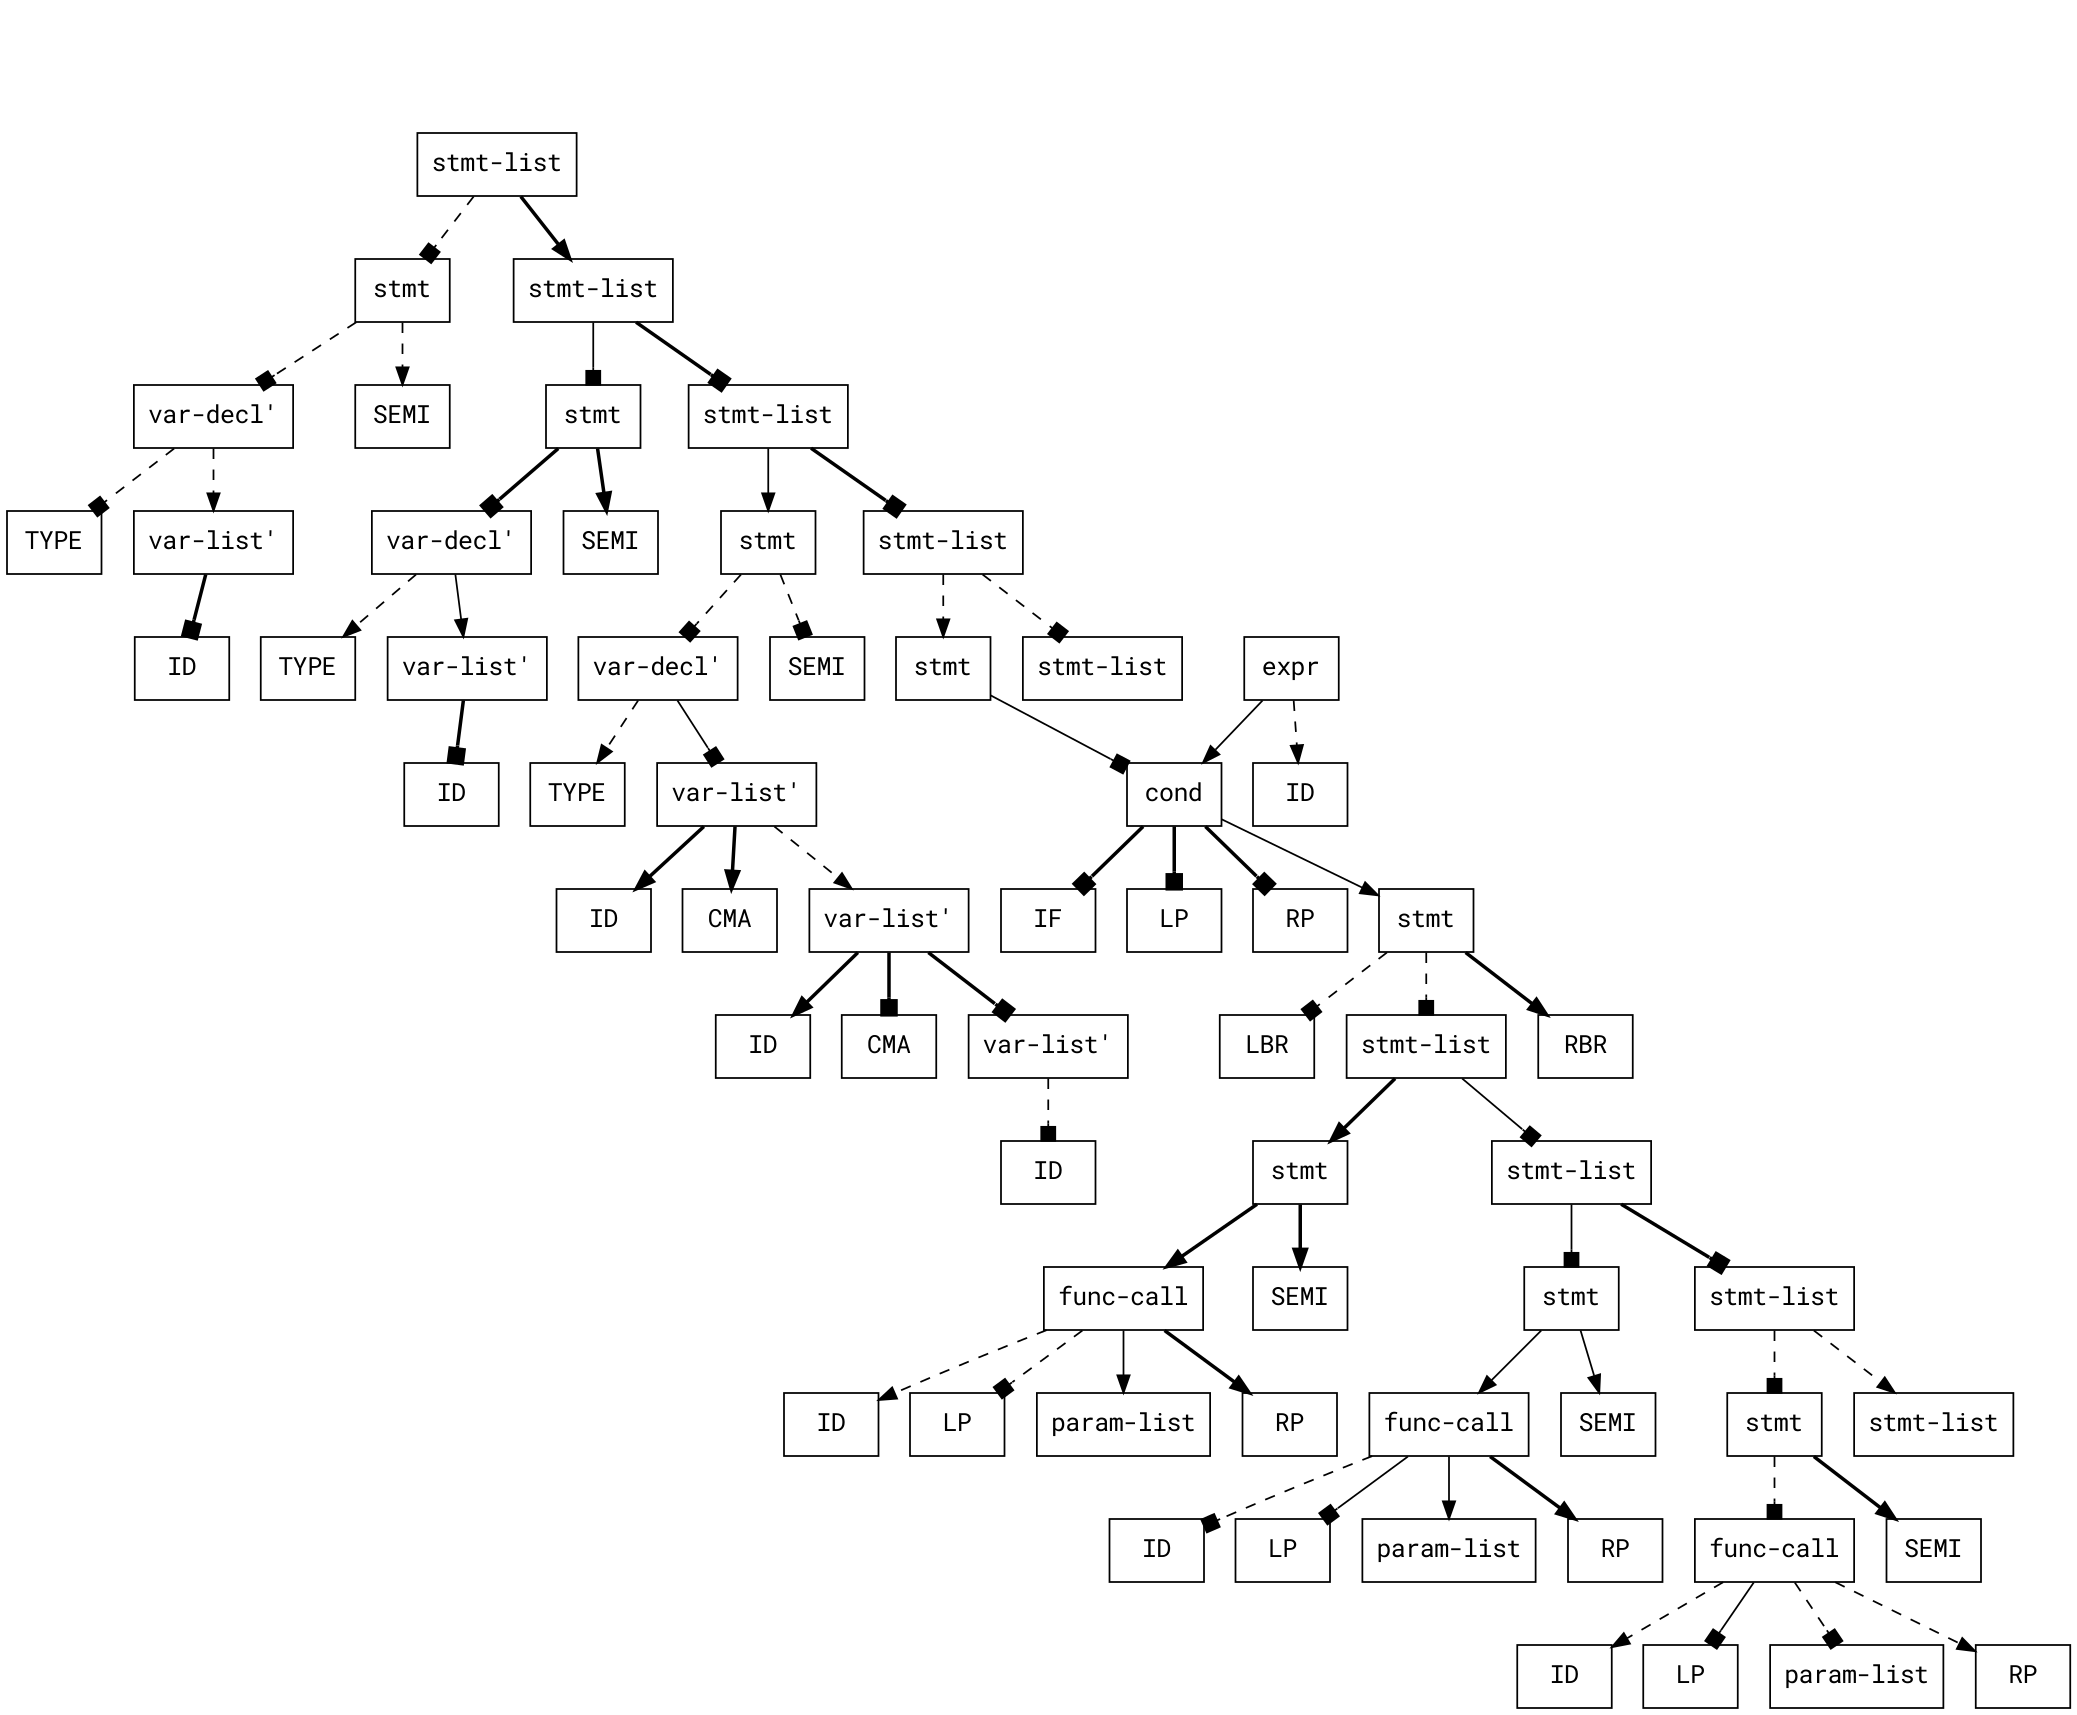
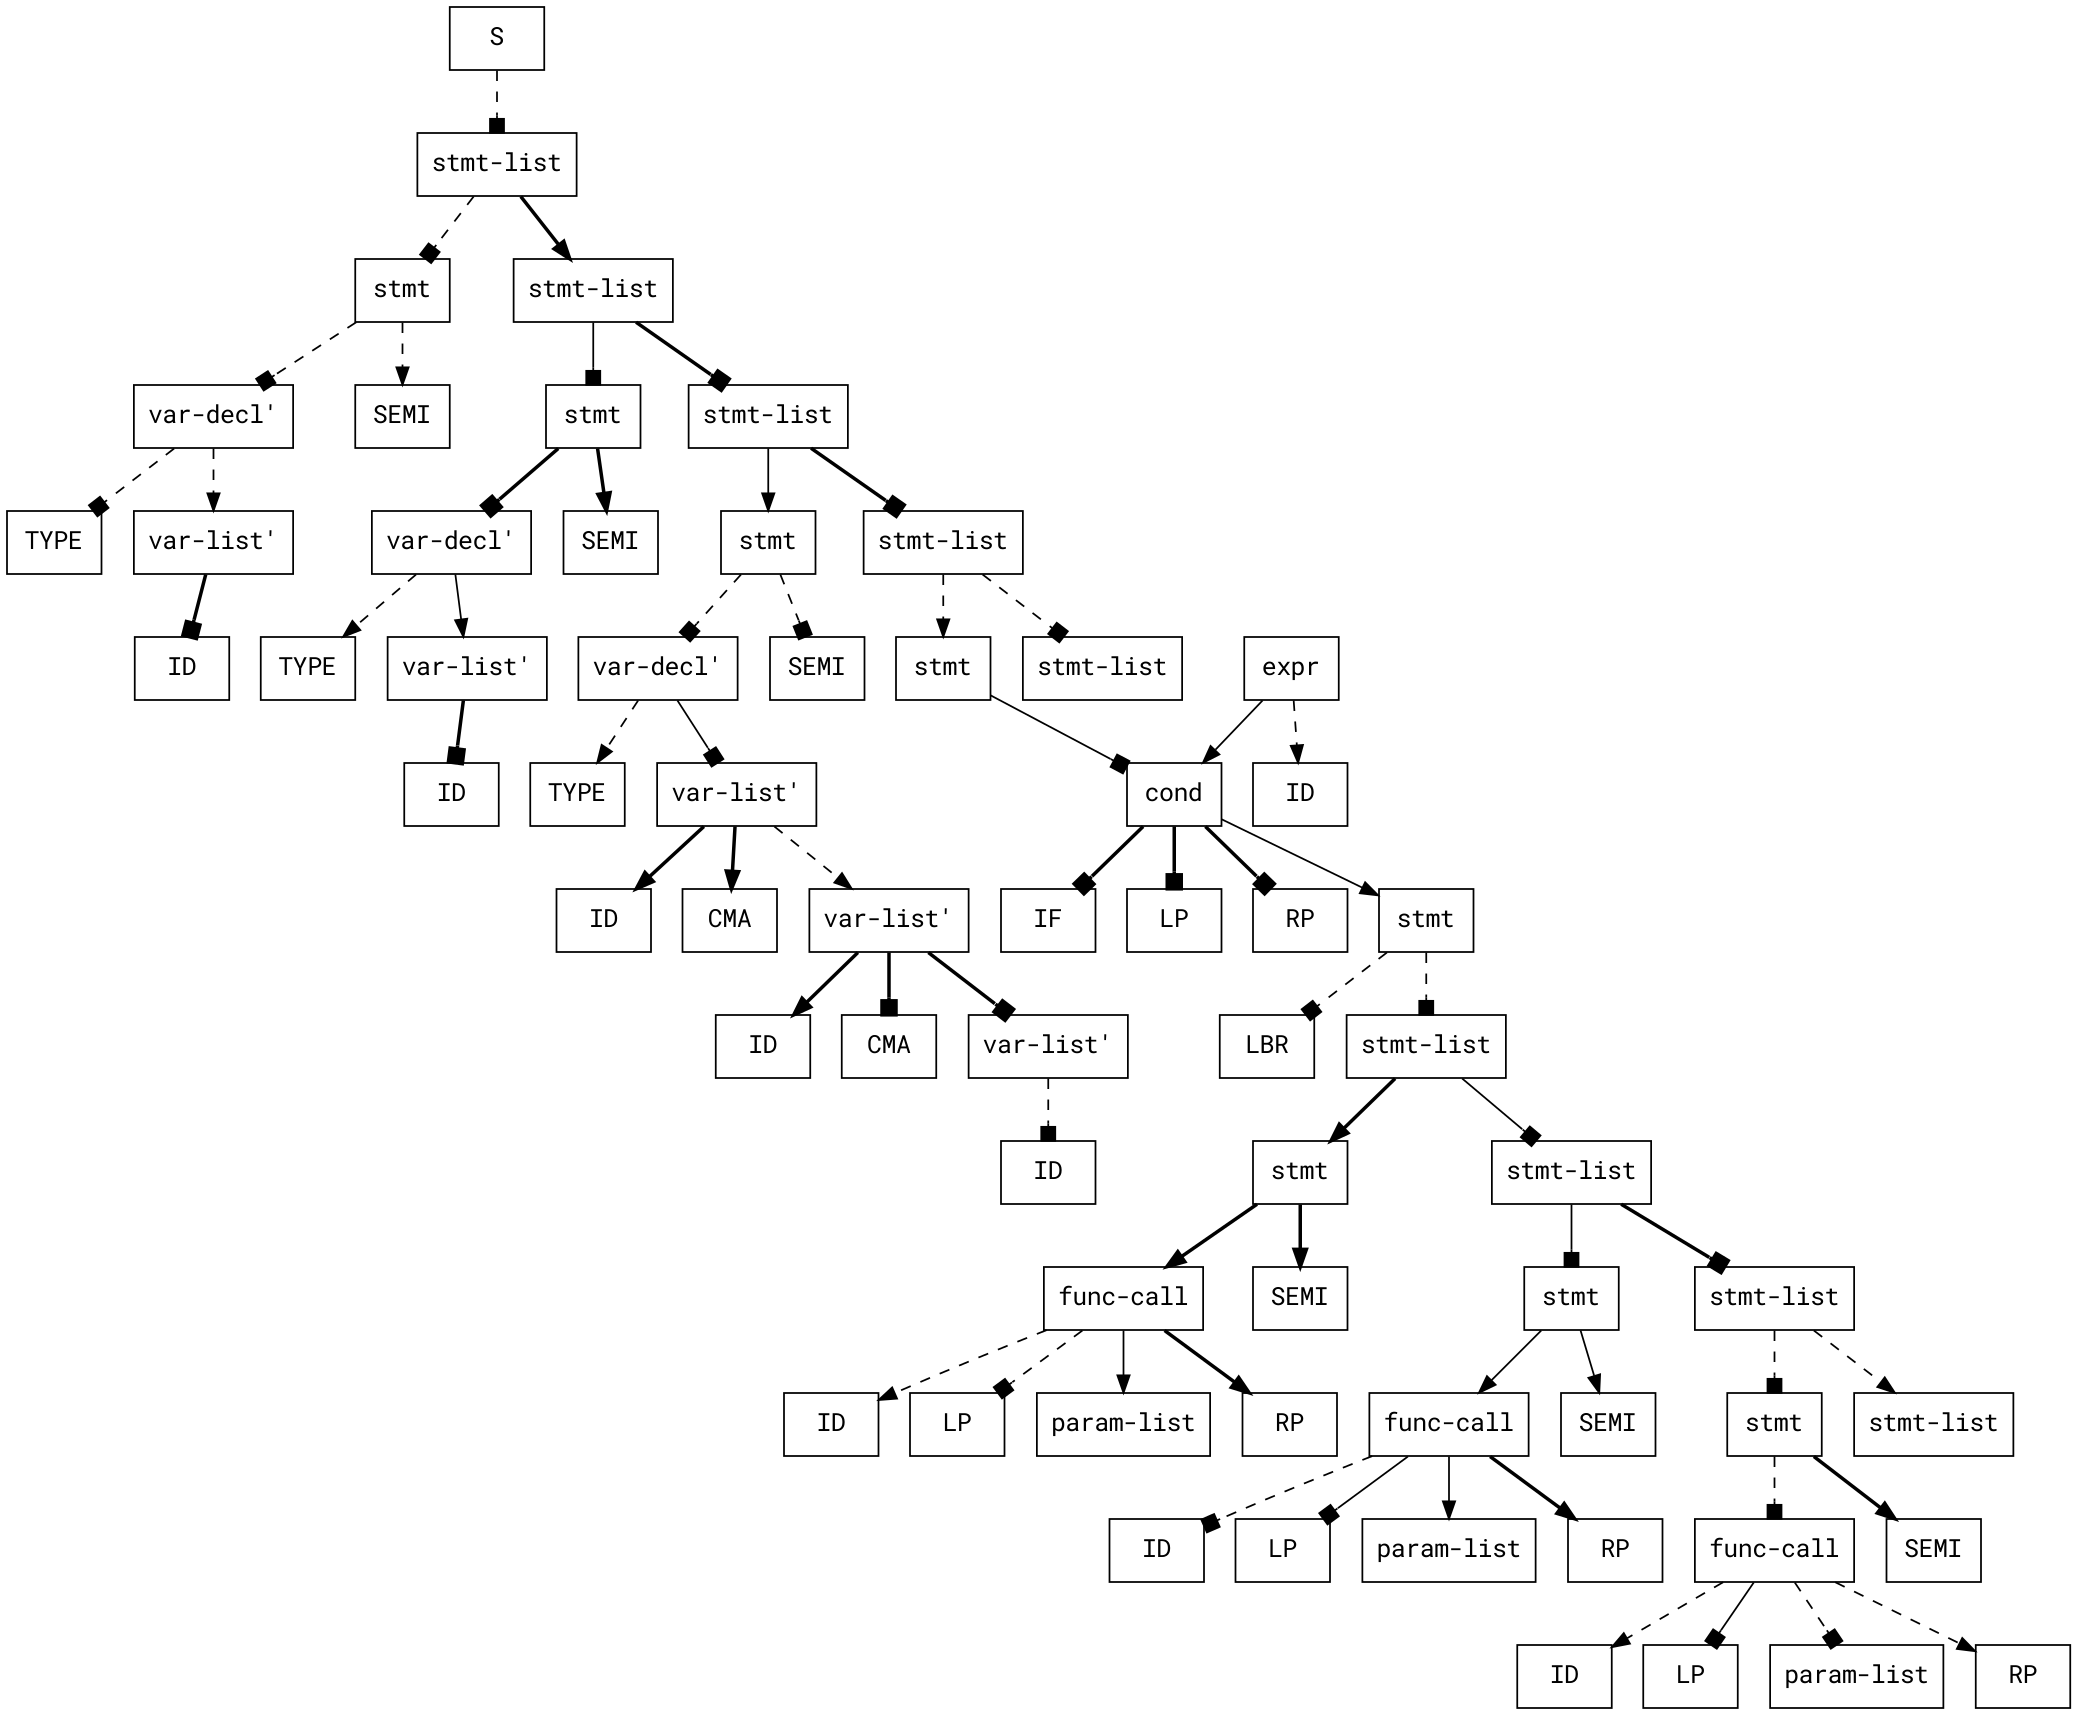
none -> (497, 38)
(1586, 1046) -> none
